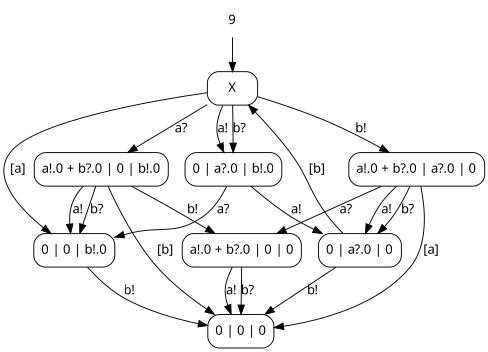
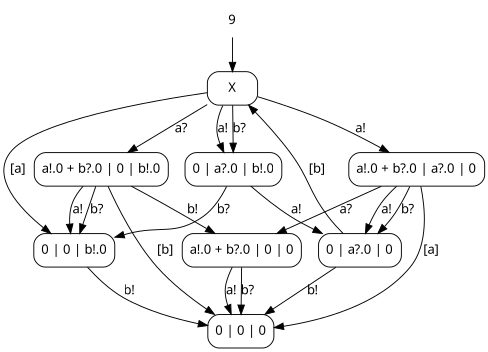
(361, 129) -> (361, 129)
(223, 210) -> (224, 210)
